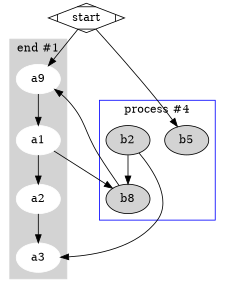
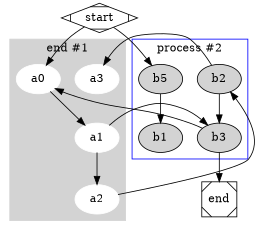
(38, 79) -> (38, 79)
(157, 110) -> (190, 49)
none -> (161, 138)
(128, 199) -> (219, 138)
none -> (219, 199)
(38, 224) -> (212, 173)
